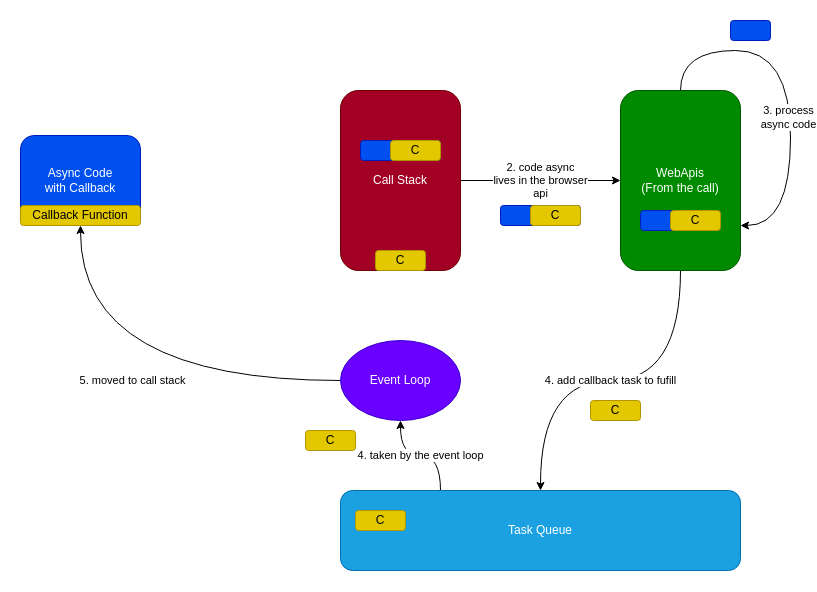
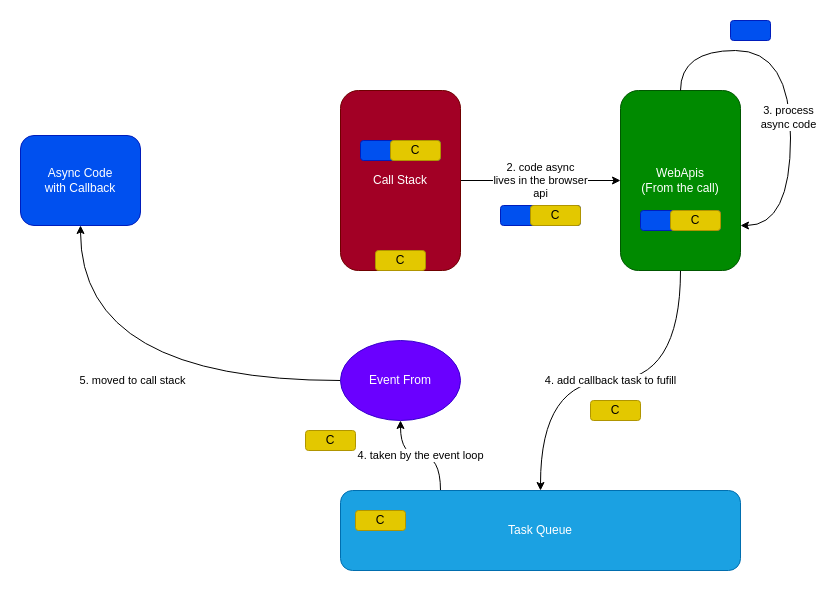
(81, 216) -> none
(401, 381) -> (401, 381)
